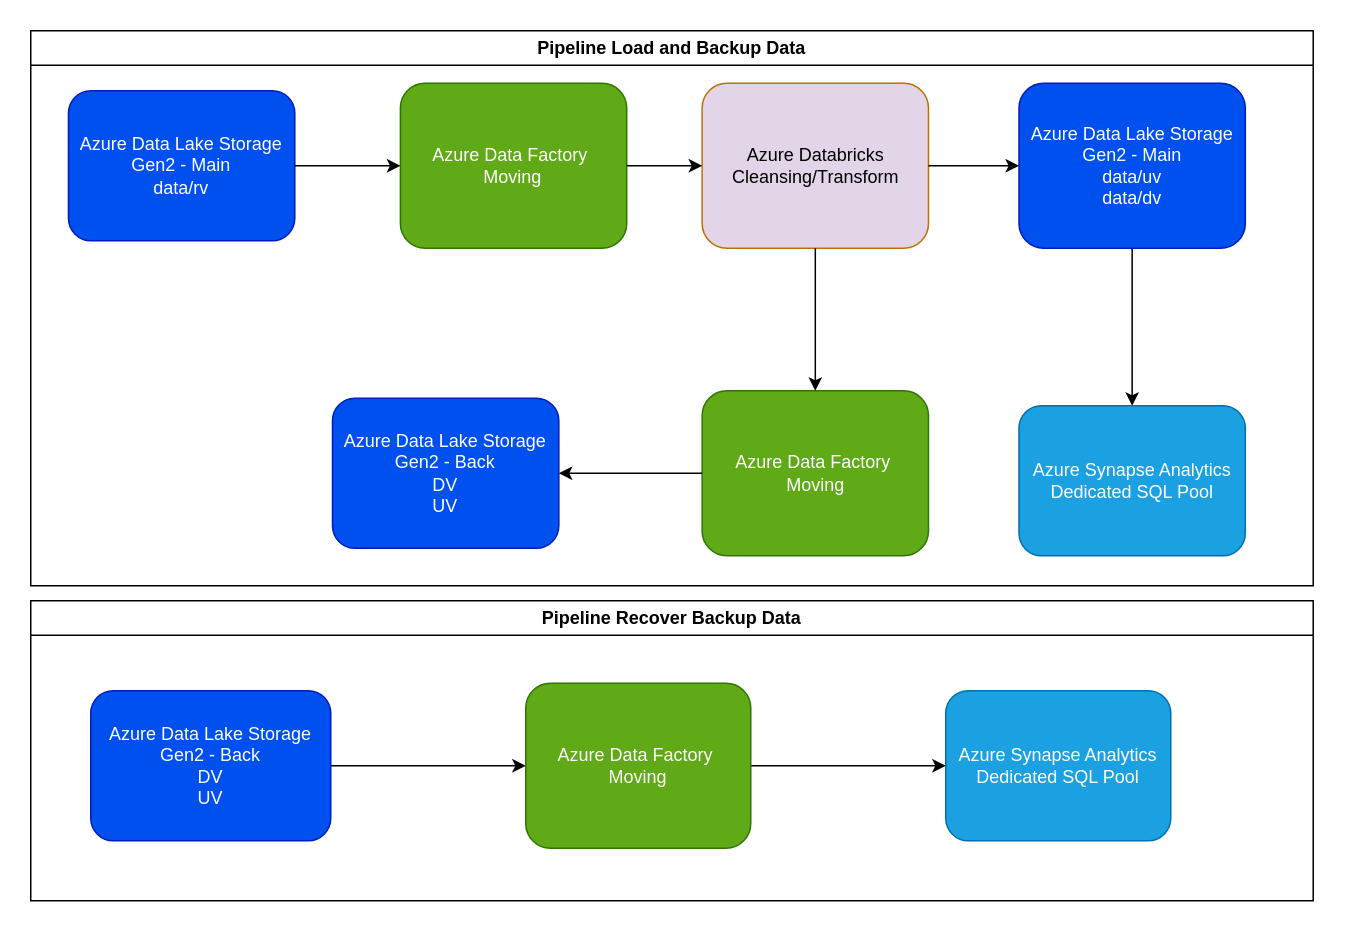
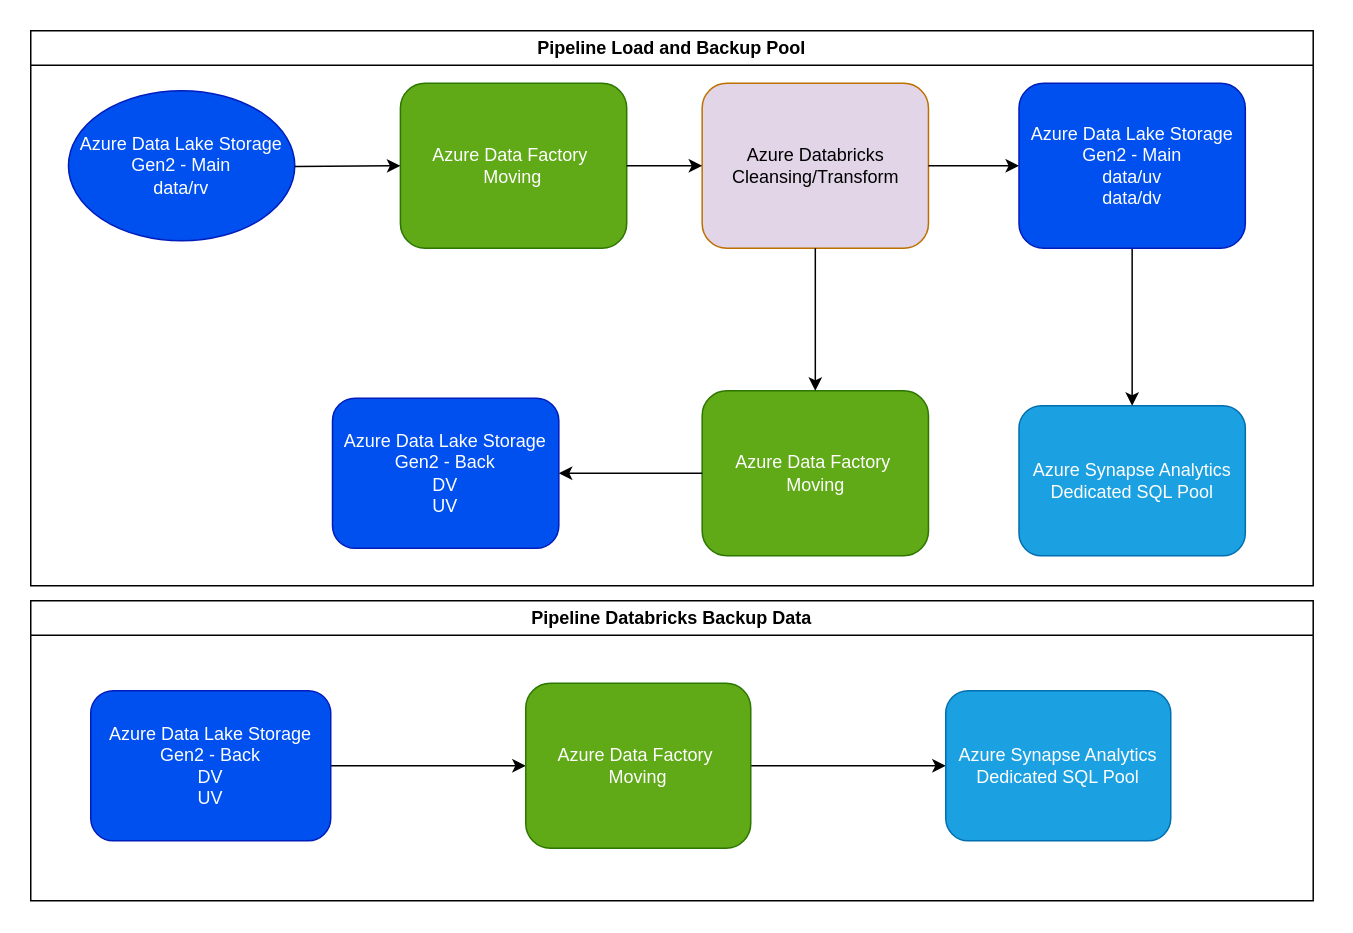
(672, 49) -> (672, 49)
(182, 166) -> (182, 166)
(672, 619) -> (672, 619)
